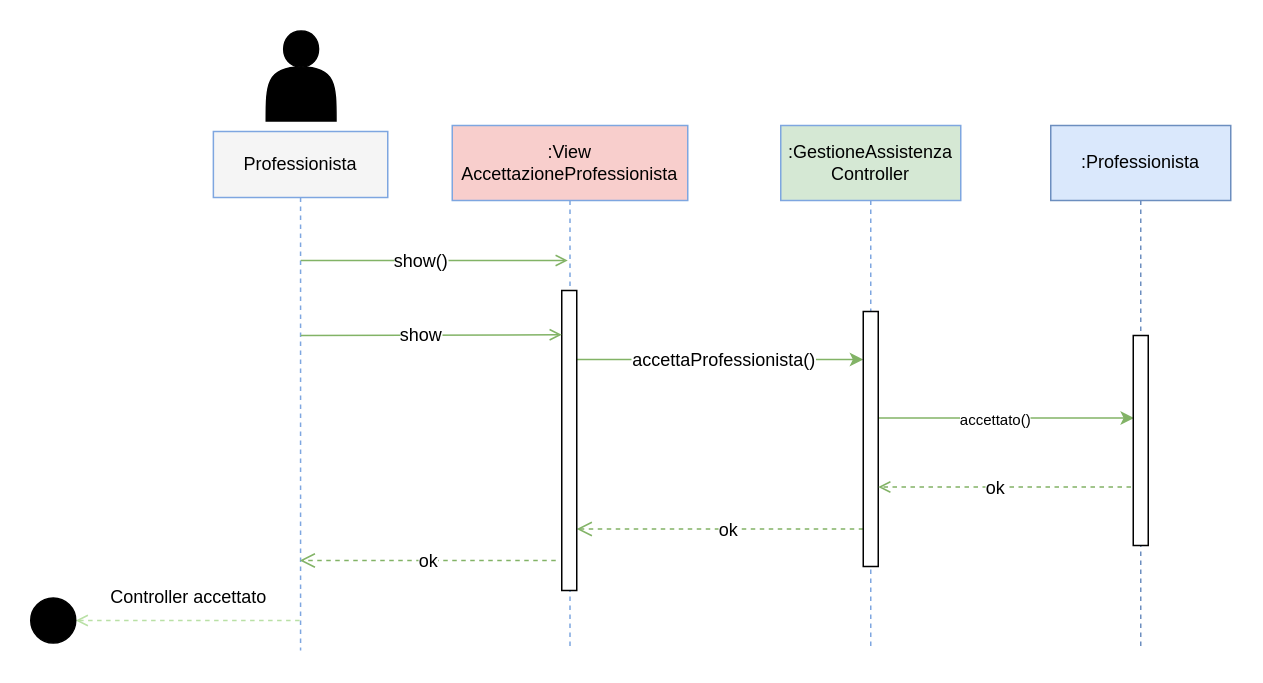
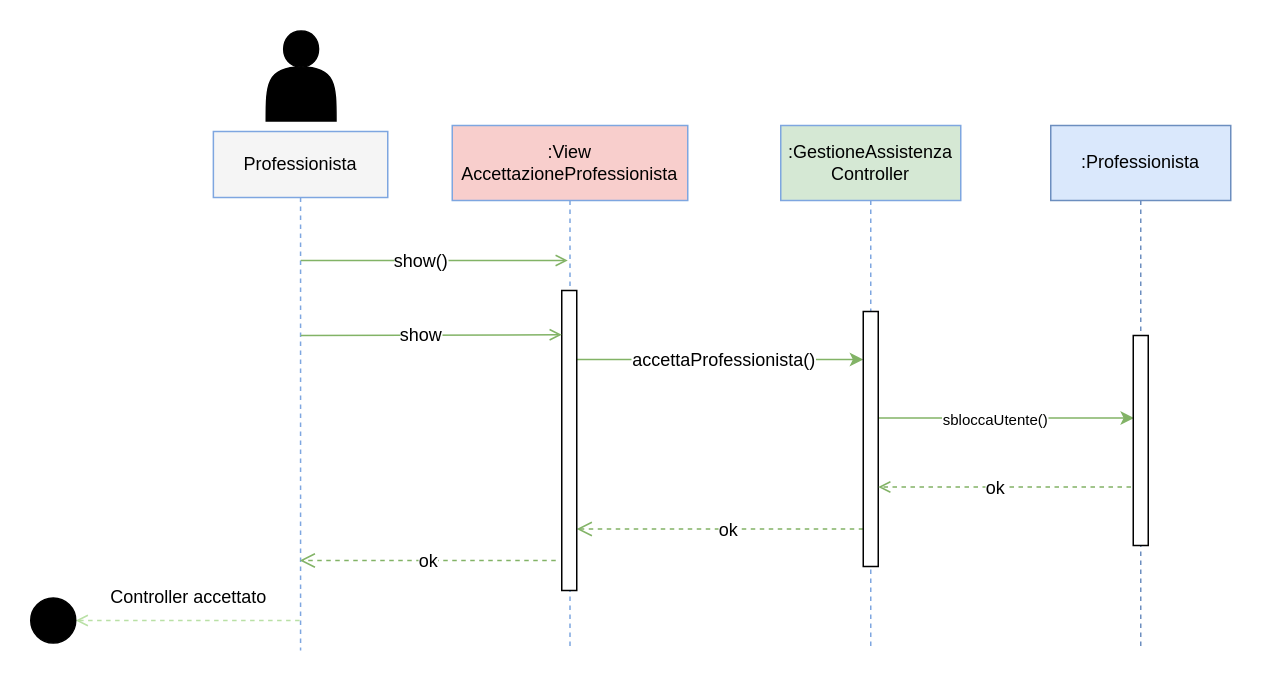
(996, 419) -> (996, 419)
